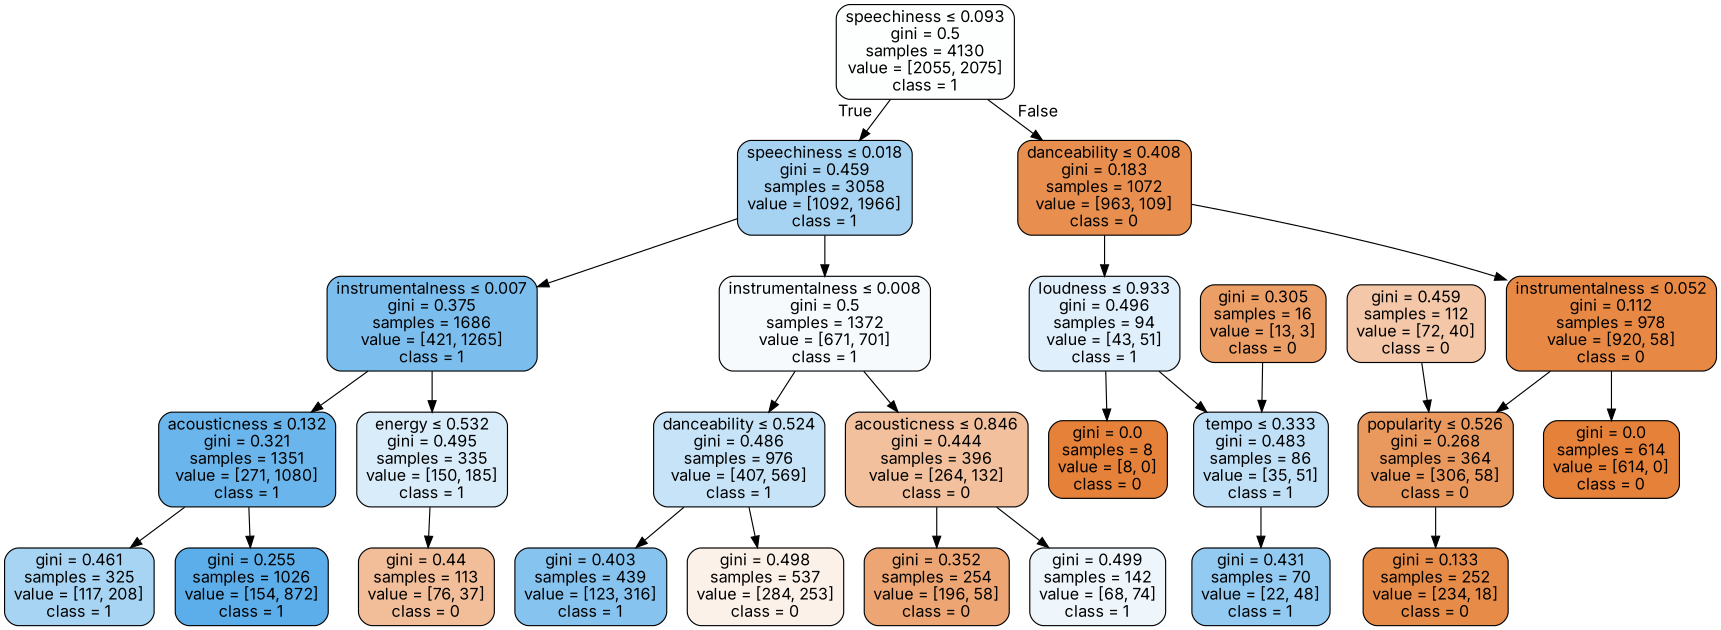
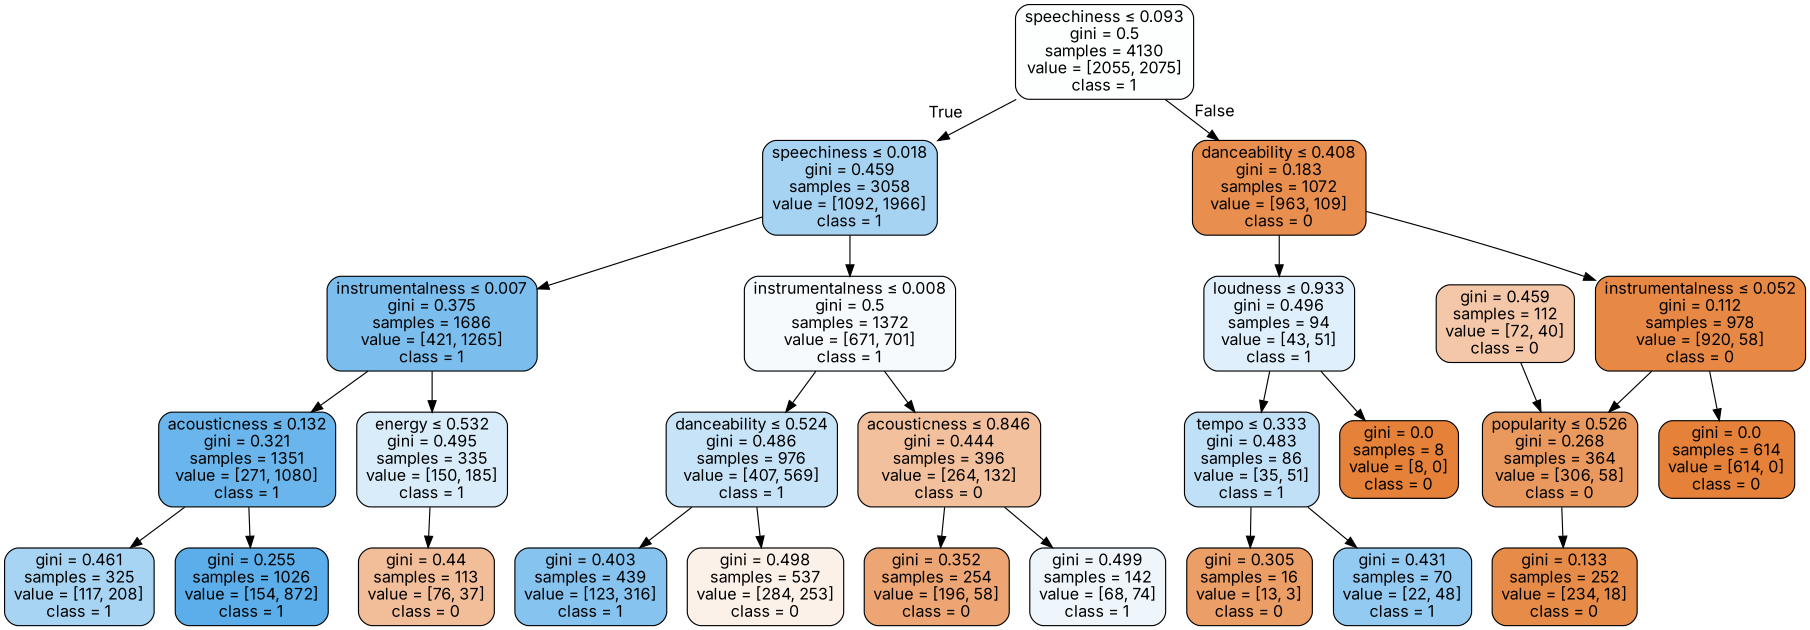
(1262, 382) -> (1251, 522)
